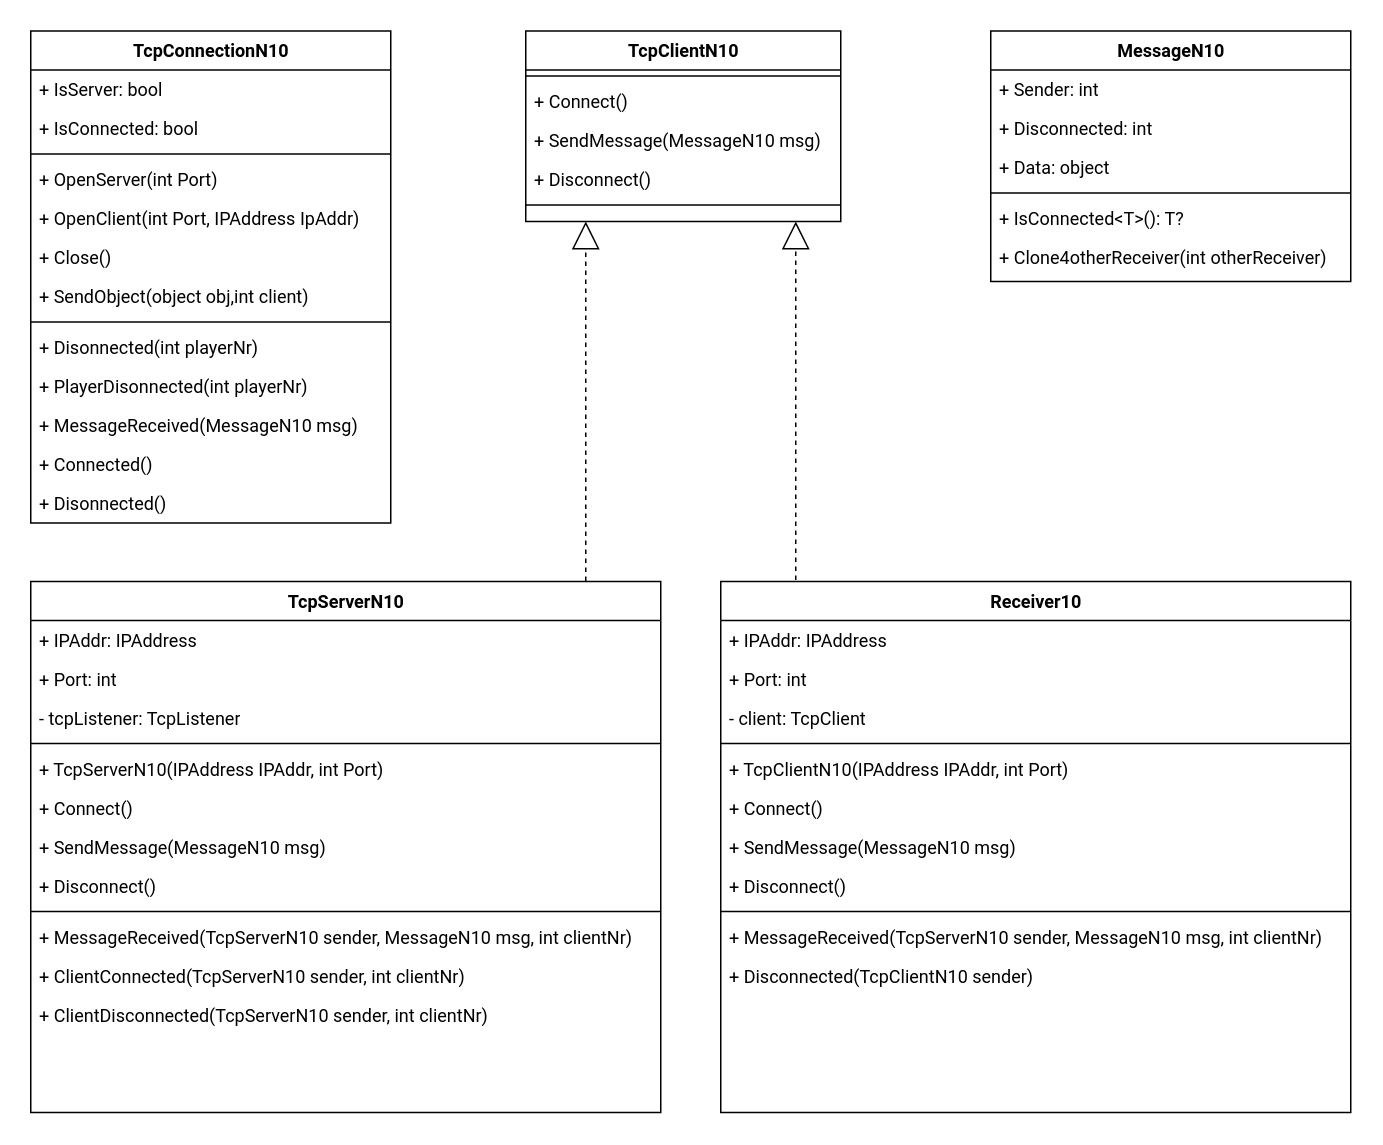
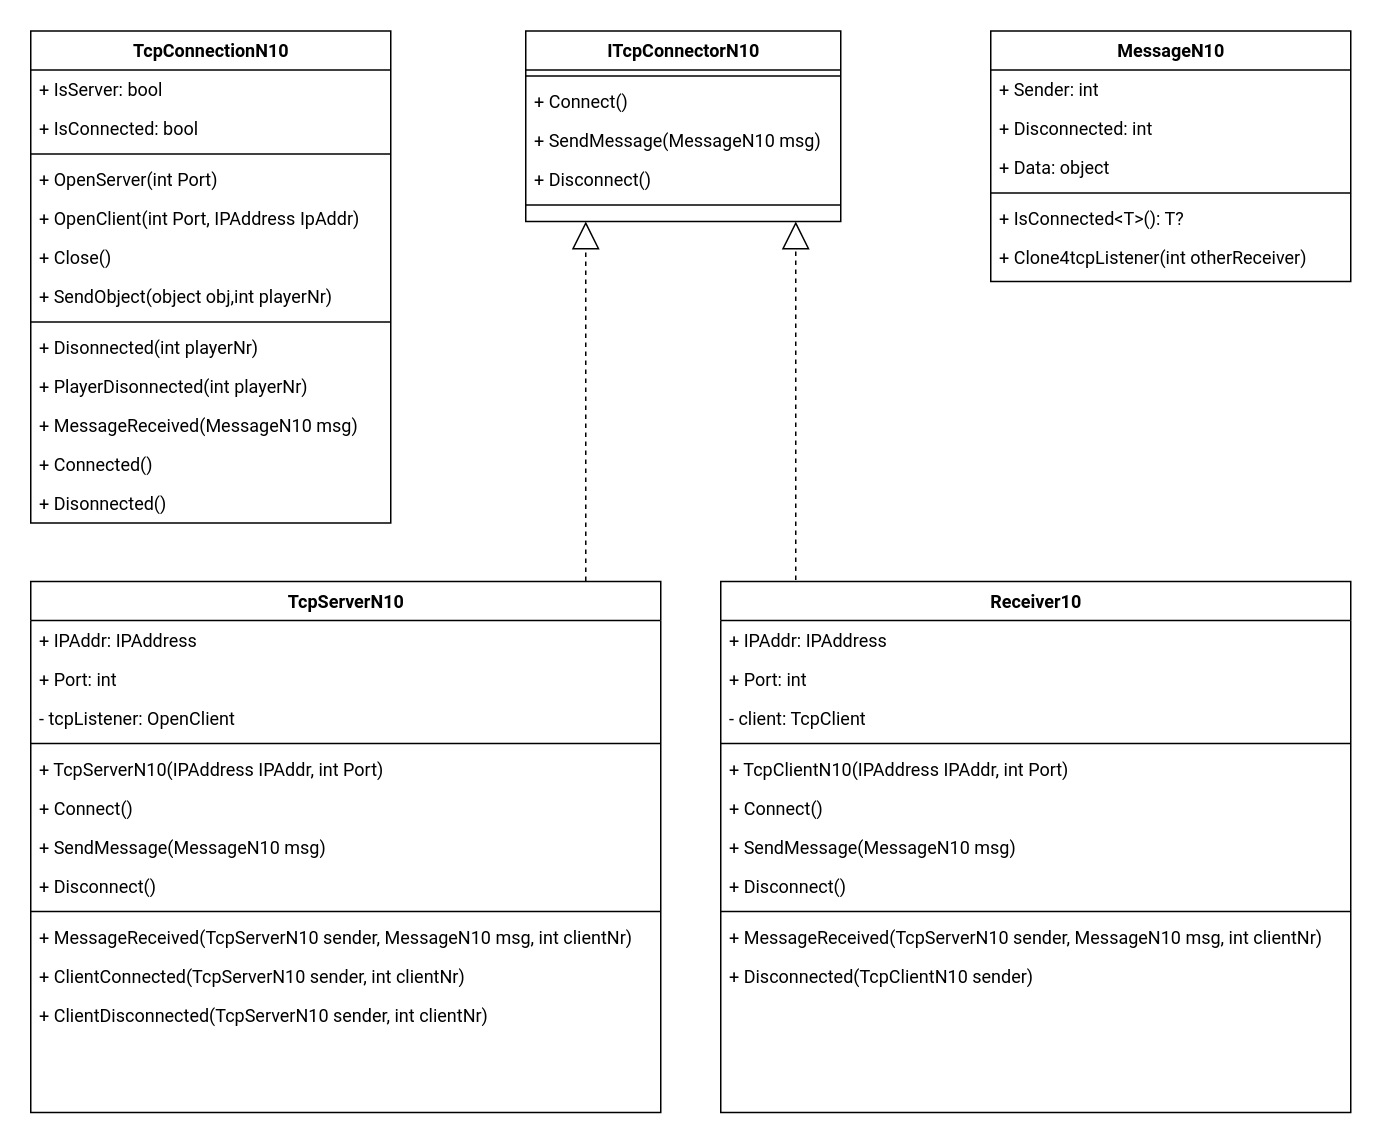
(684, 52) -> (684, 52)
(1187, 259) -> (1177, 259)
(200, 298) -> (212, 298)
(159, 720) -> (152, 720)
